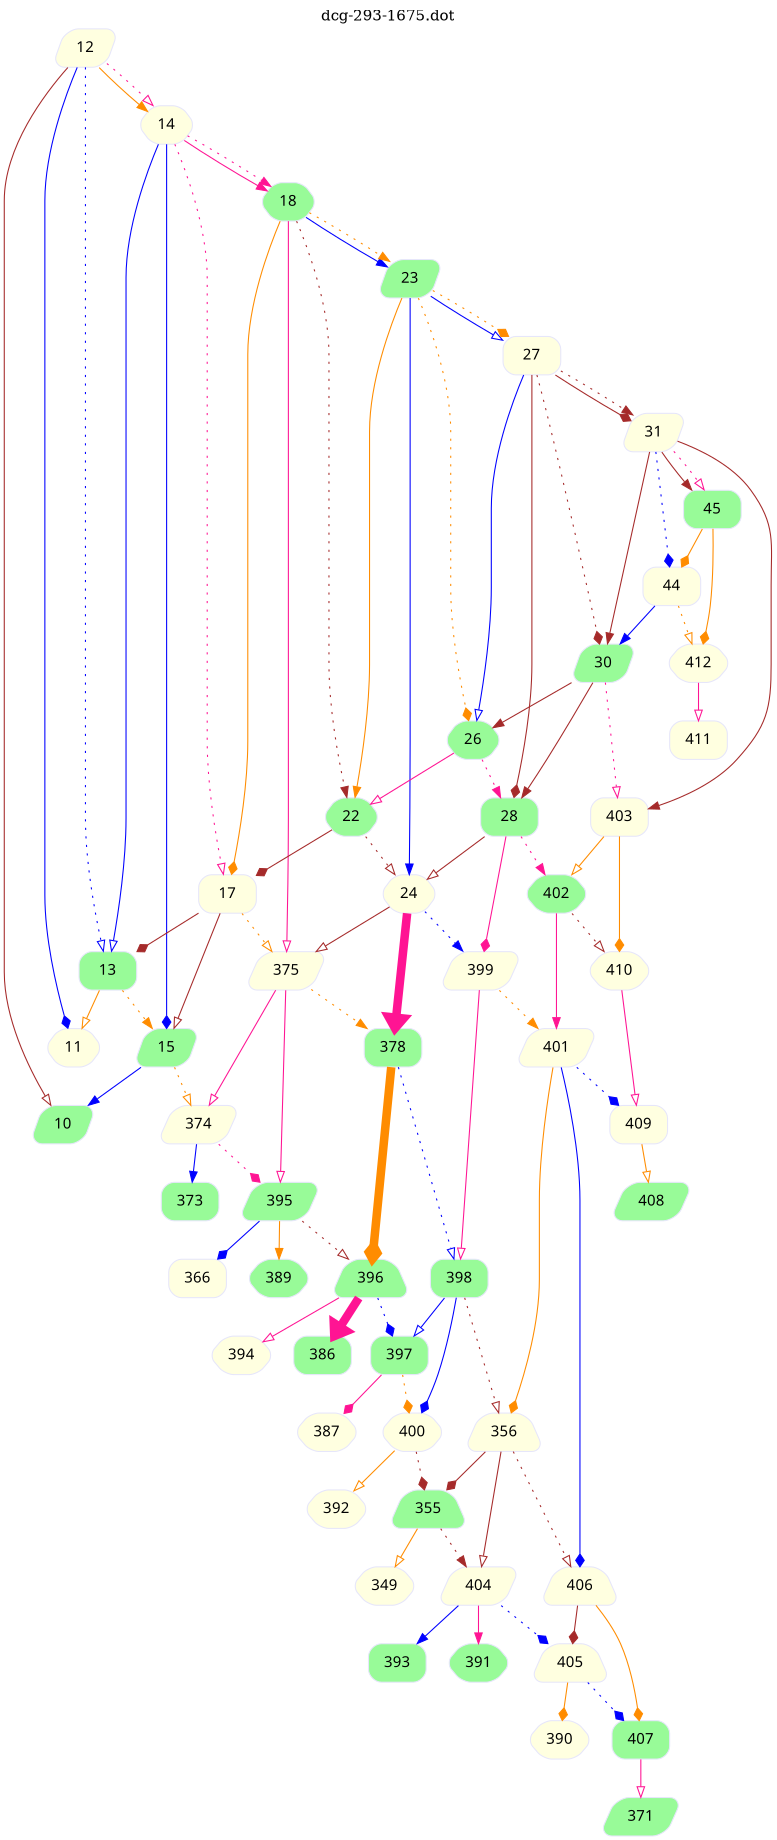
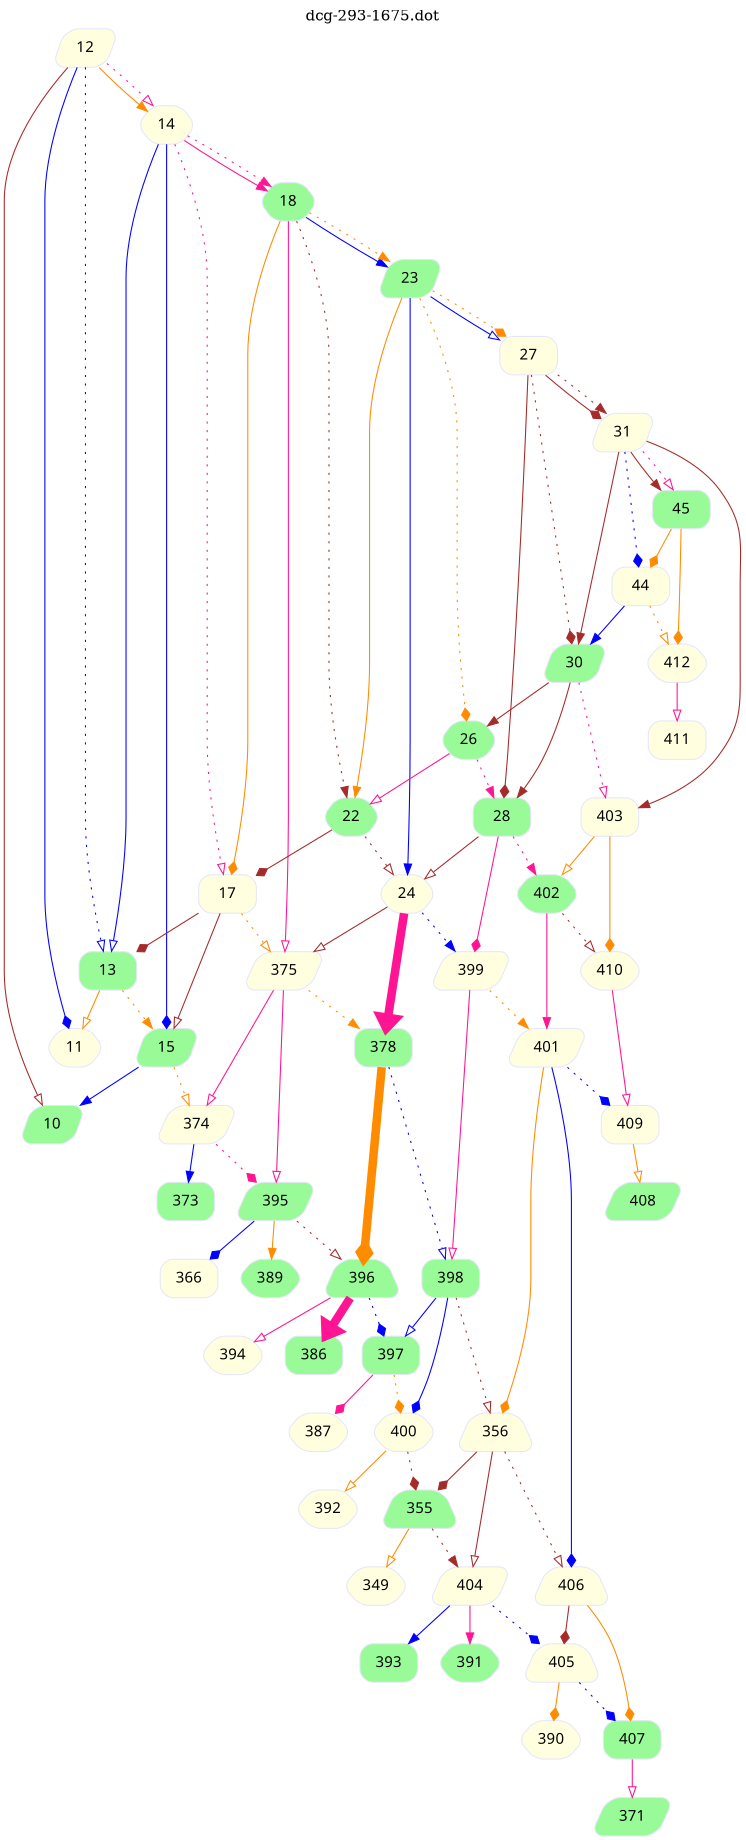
(491, 540) -> none
